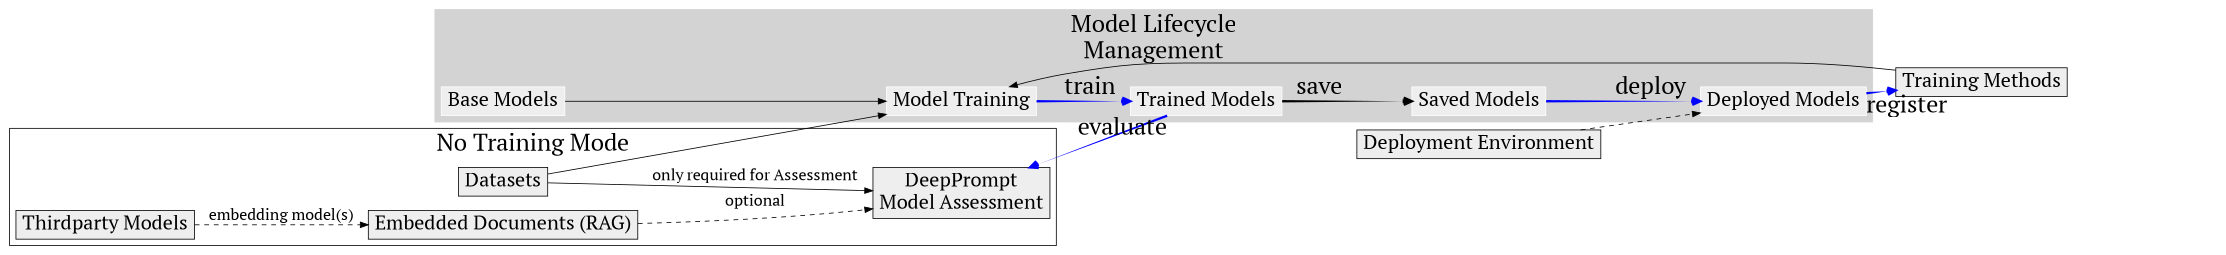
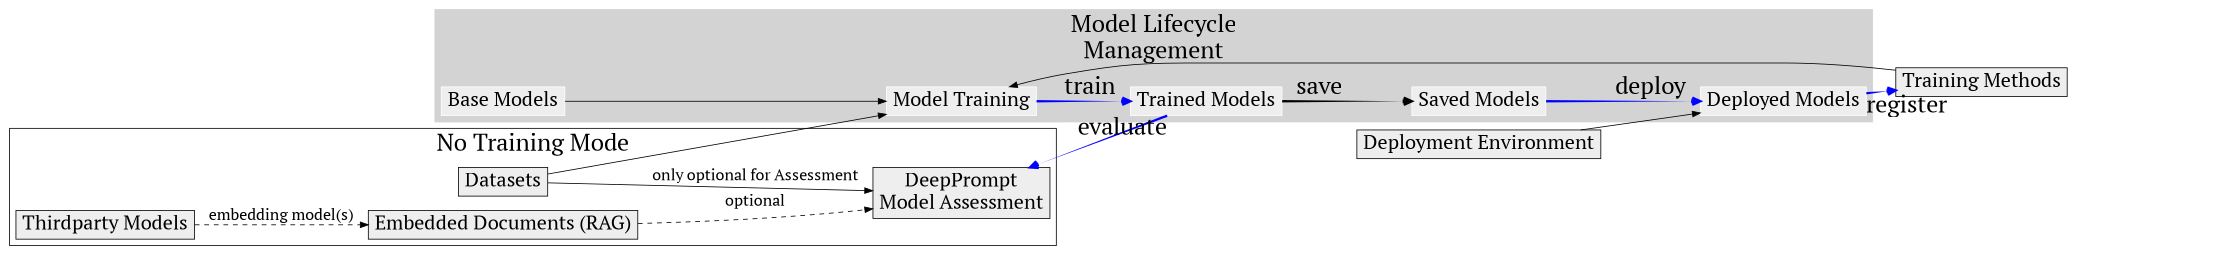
(1636, 122) -> (1636, 122)
(755, 176) -> (755, 176)
